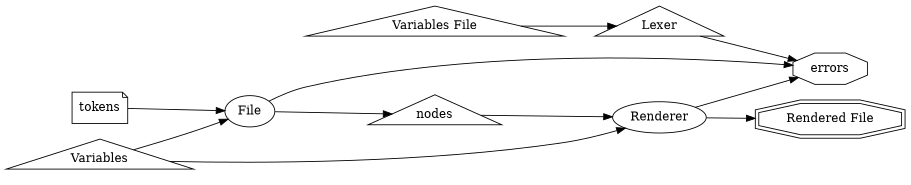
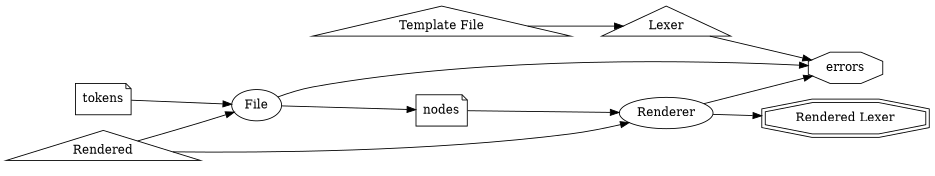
(435, 26) -> (442, 26)
(435, 115) -> (442, 110)
(830, 119) -> (846, 118)
(100, 159) -> (103, 150)
